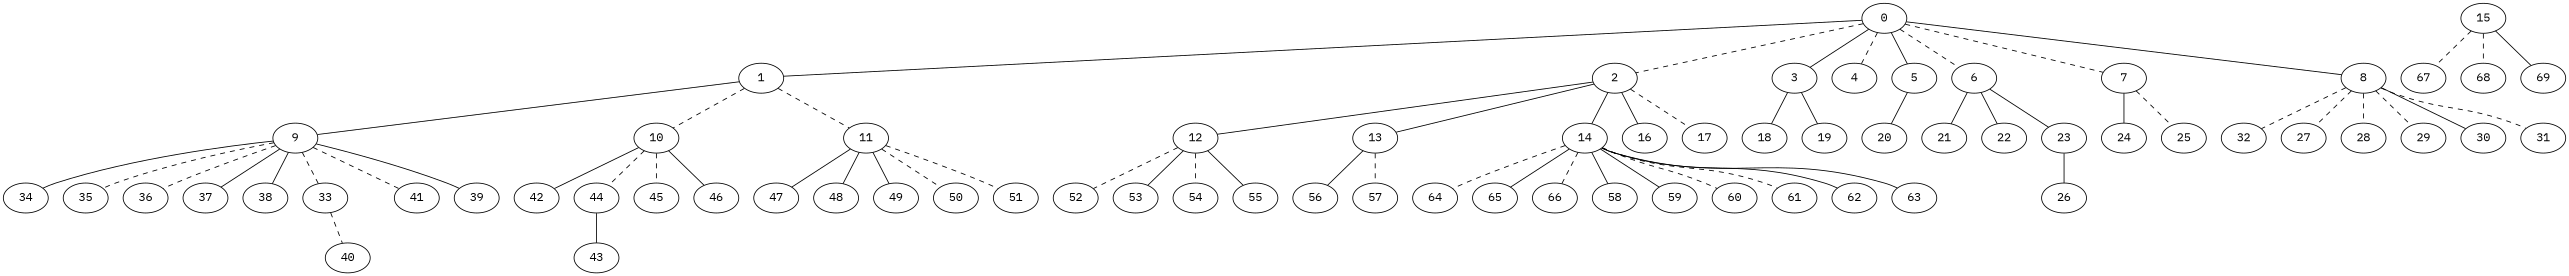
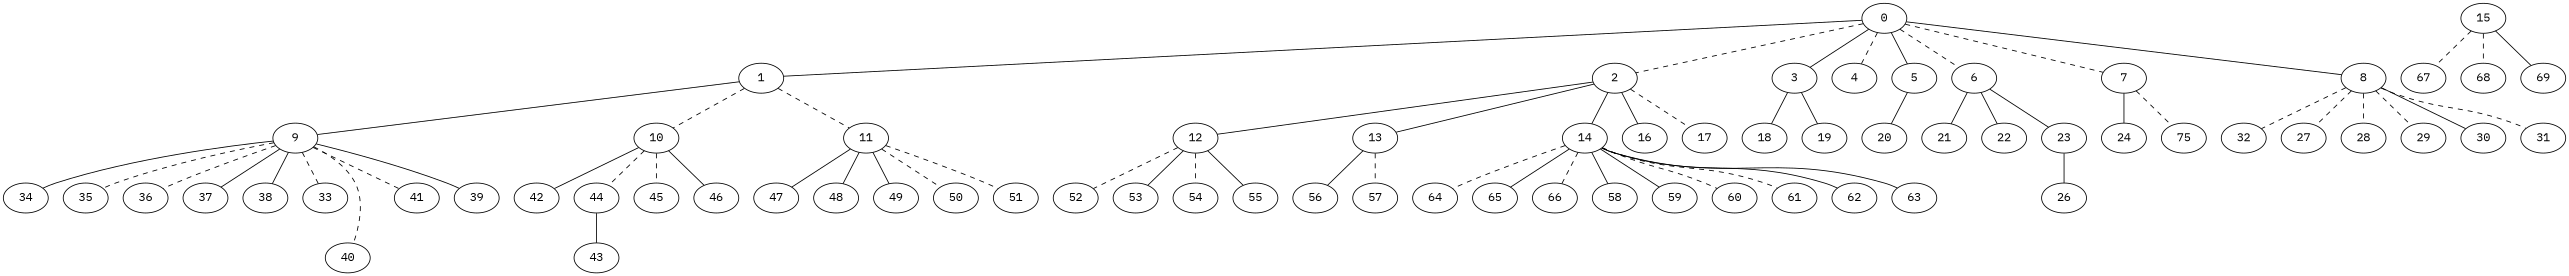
(2184, 138) -> (2184, 138)
(336, 228) -> (356, 186)
